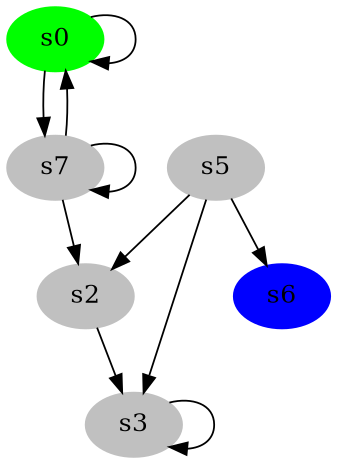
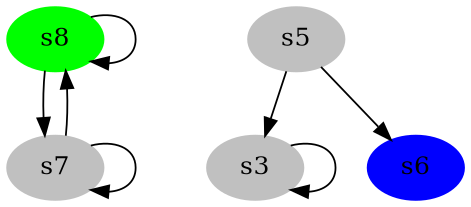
(55, 39) -> (55, 39)
(86, 296) -> none
